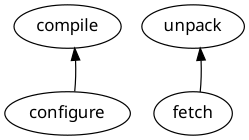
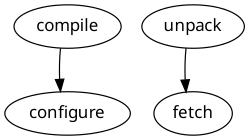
(76, 76) -> (60, 64)
(201, 76) -> (185, 64)
